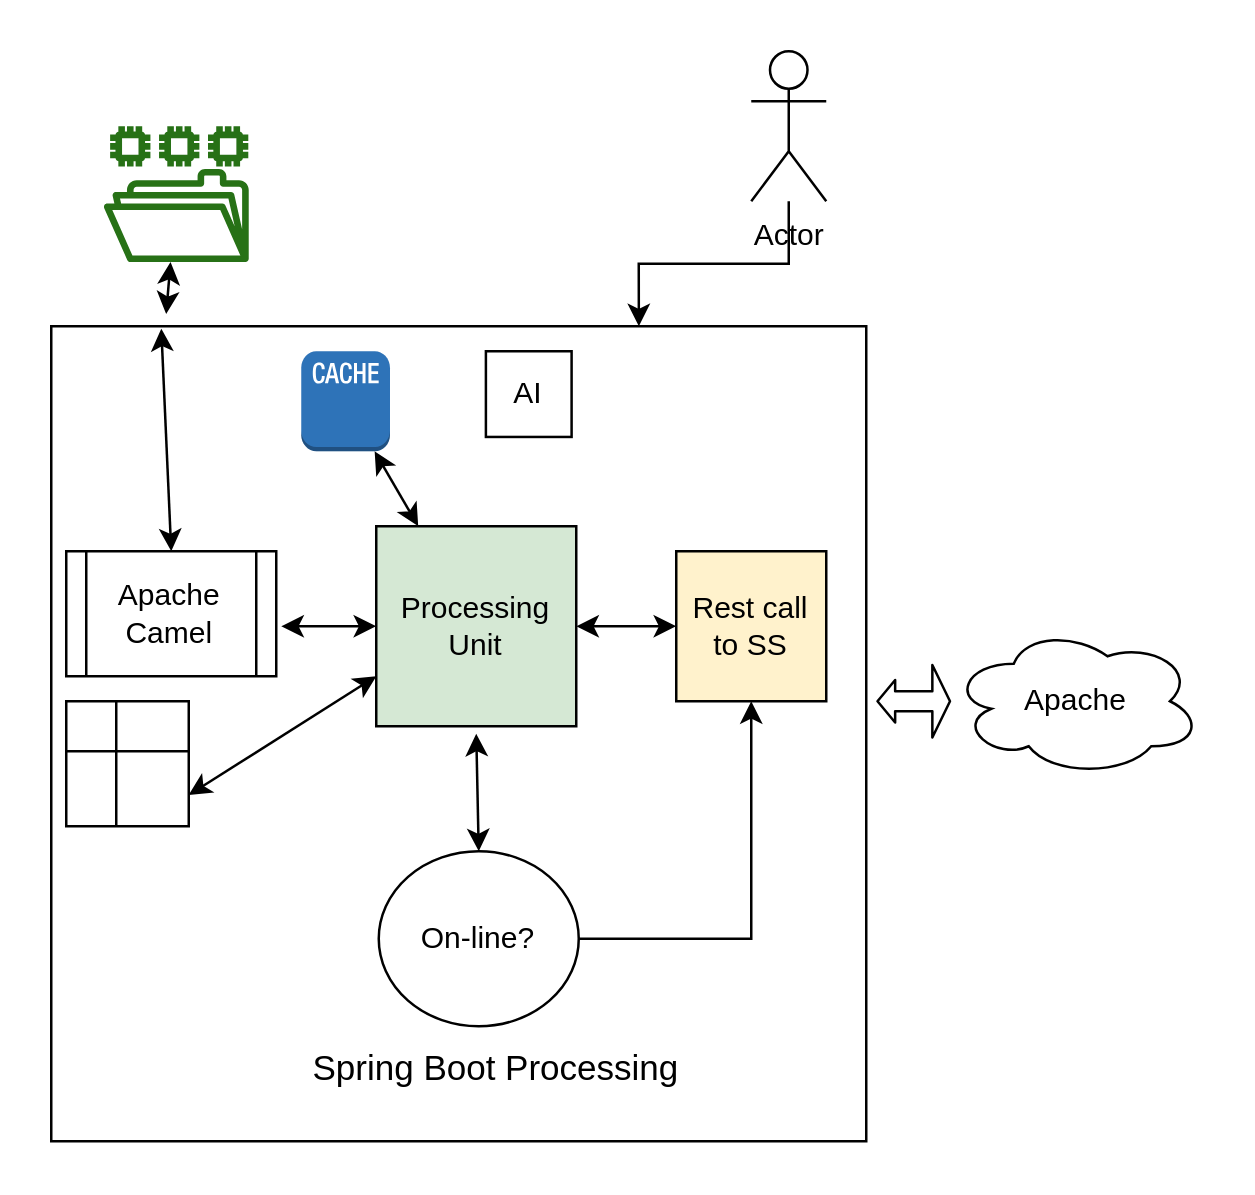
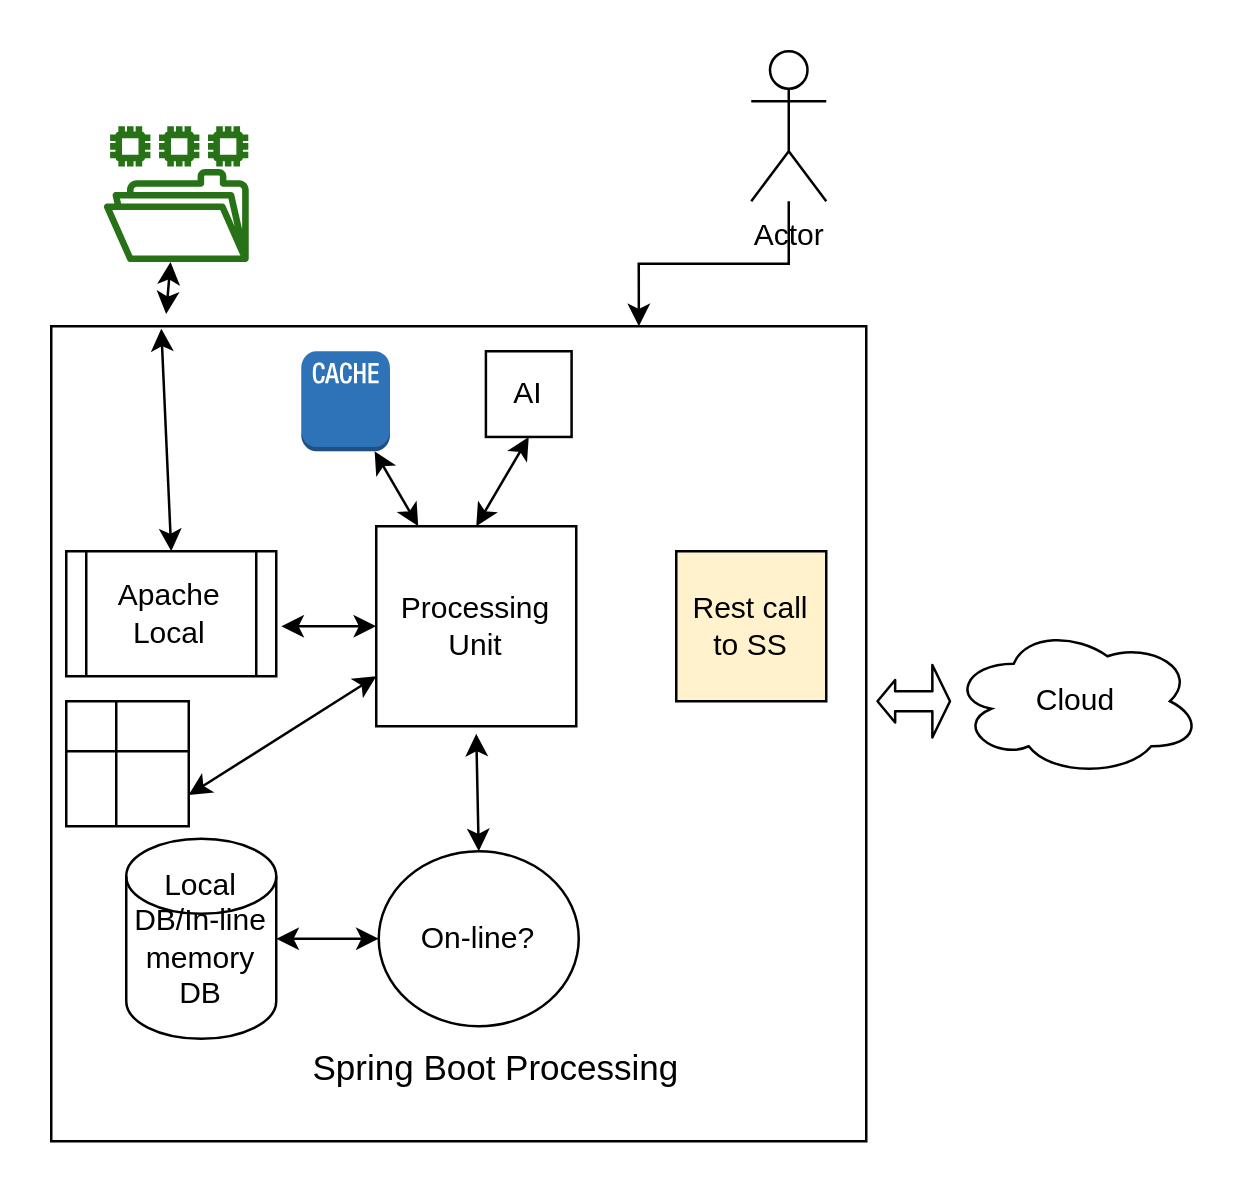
none -> (503, 481)
(170, 614) -> (170, 614)
(476, 626) -> (476, 626)
(626, 626) -> none
(1076, 701) -> (1076, 701)
(751, 915) -> none
none -> (201, 939)
none -> (328, 939)
